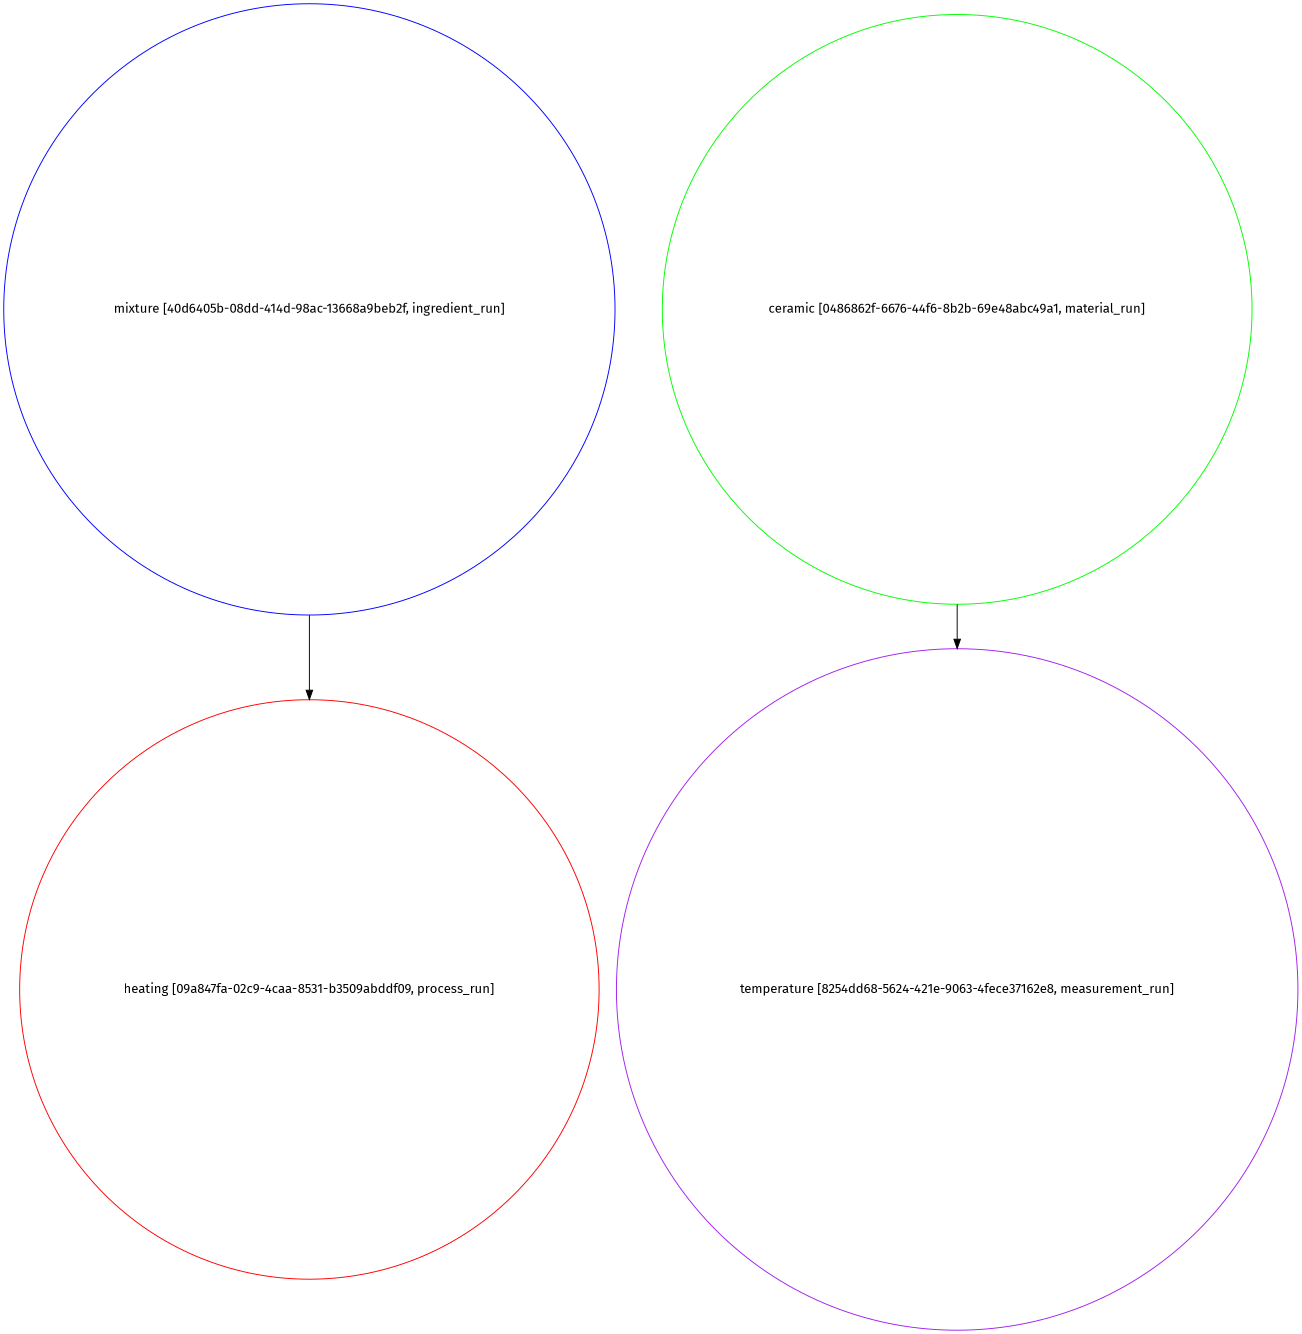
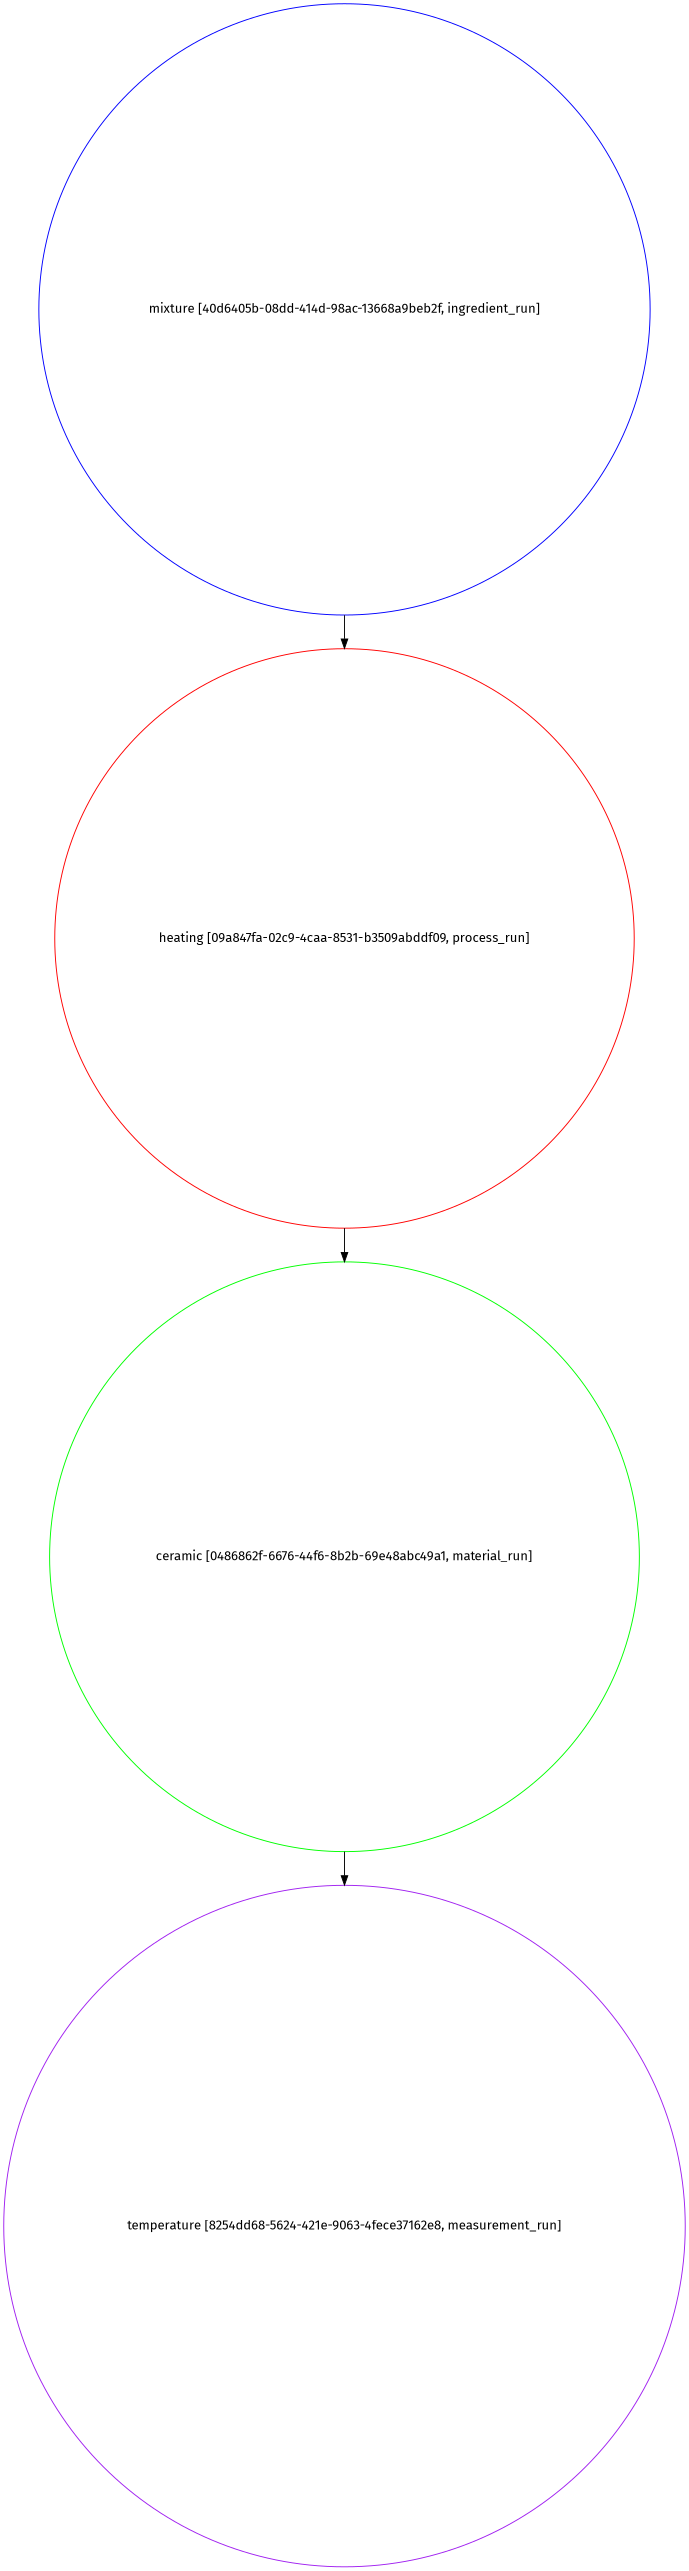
none -> (344, 1240)
